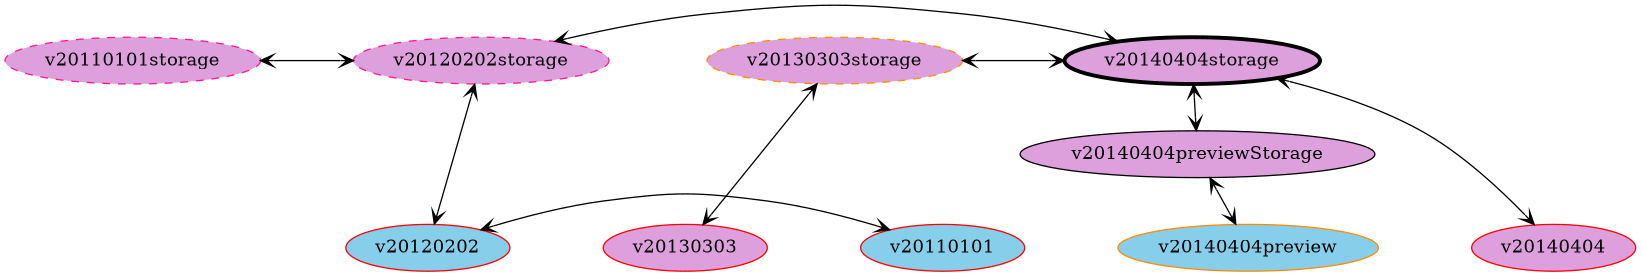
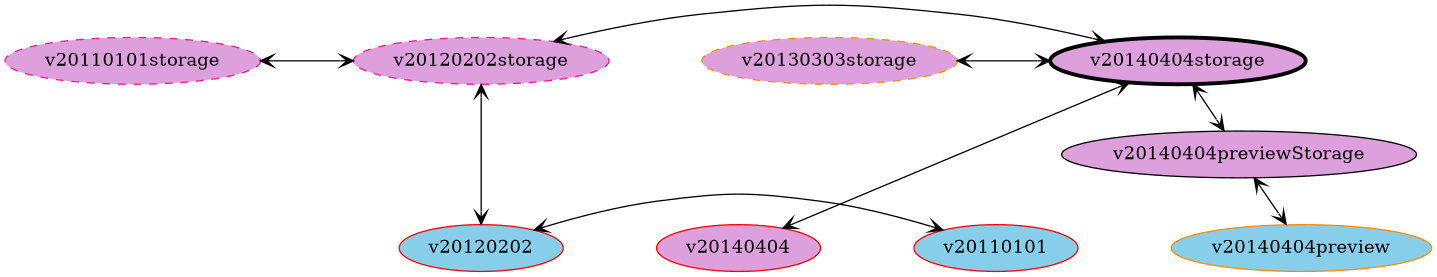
(685, 248) -> none
